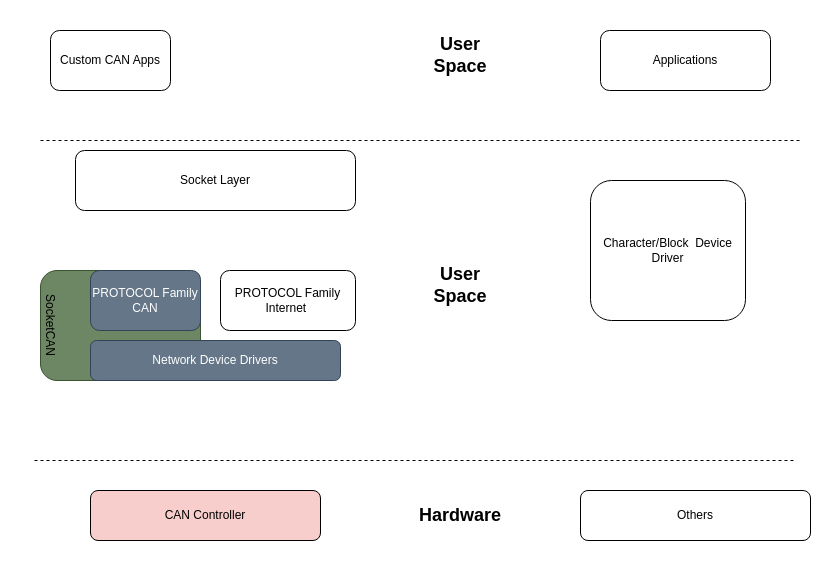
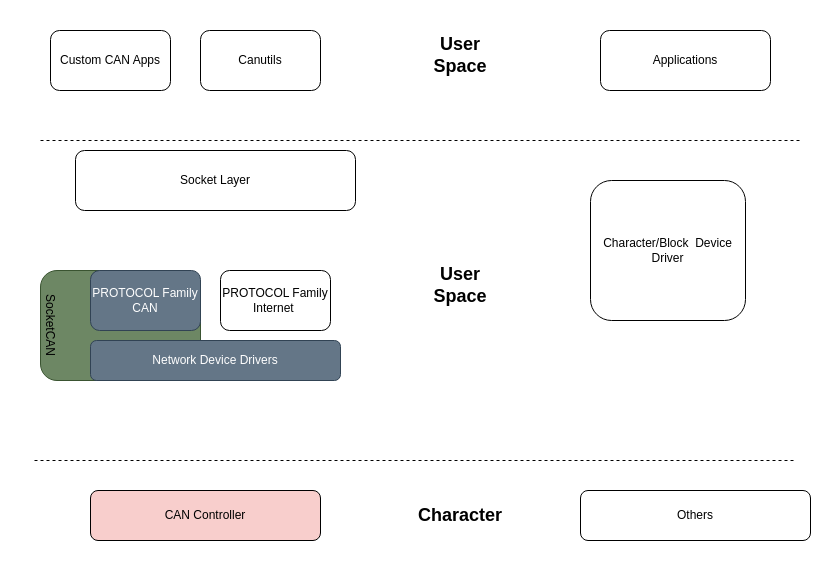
none -> (261, 61)
(288, 301) -> (276, 301)
(461, 516) -> (461, 516)
